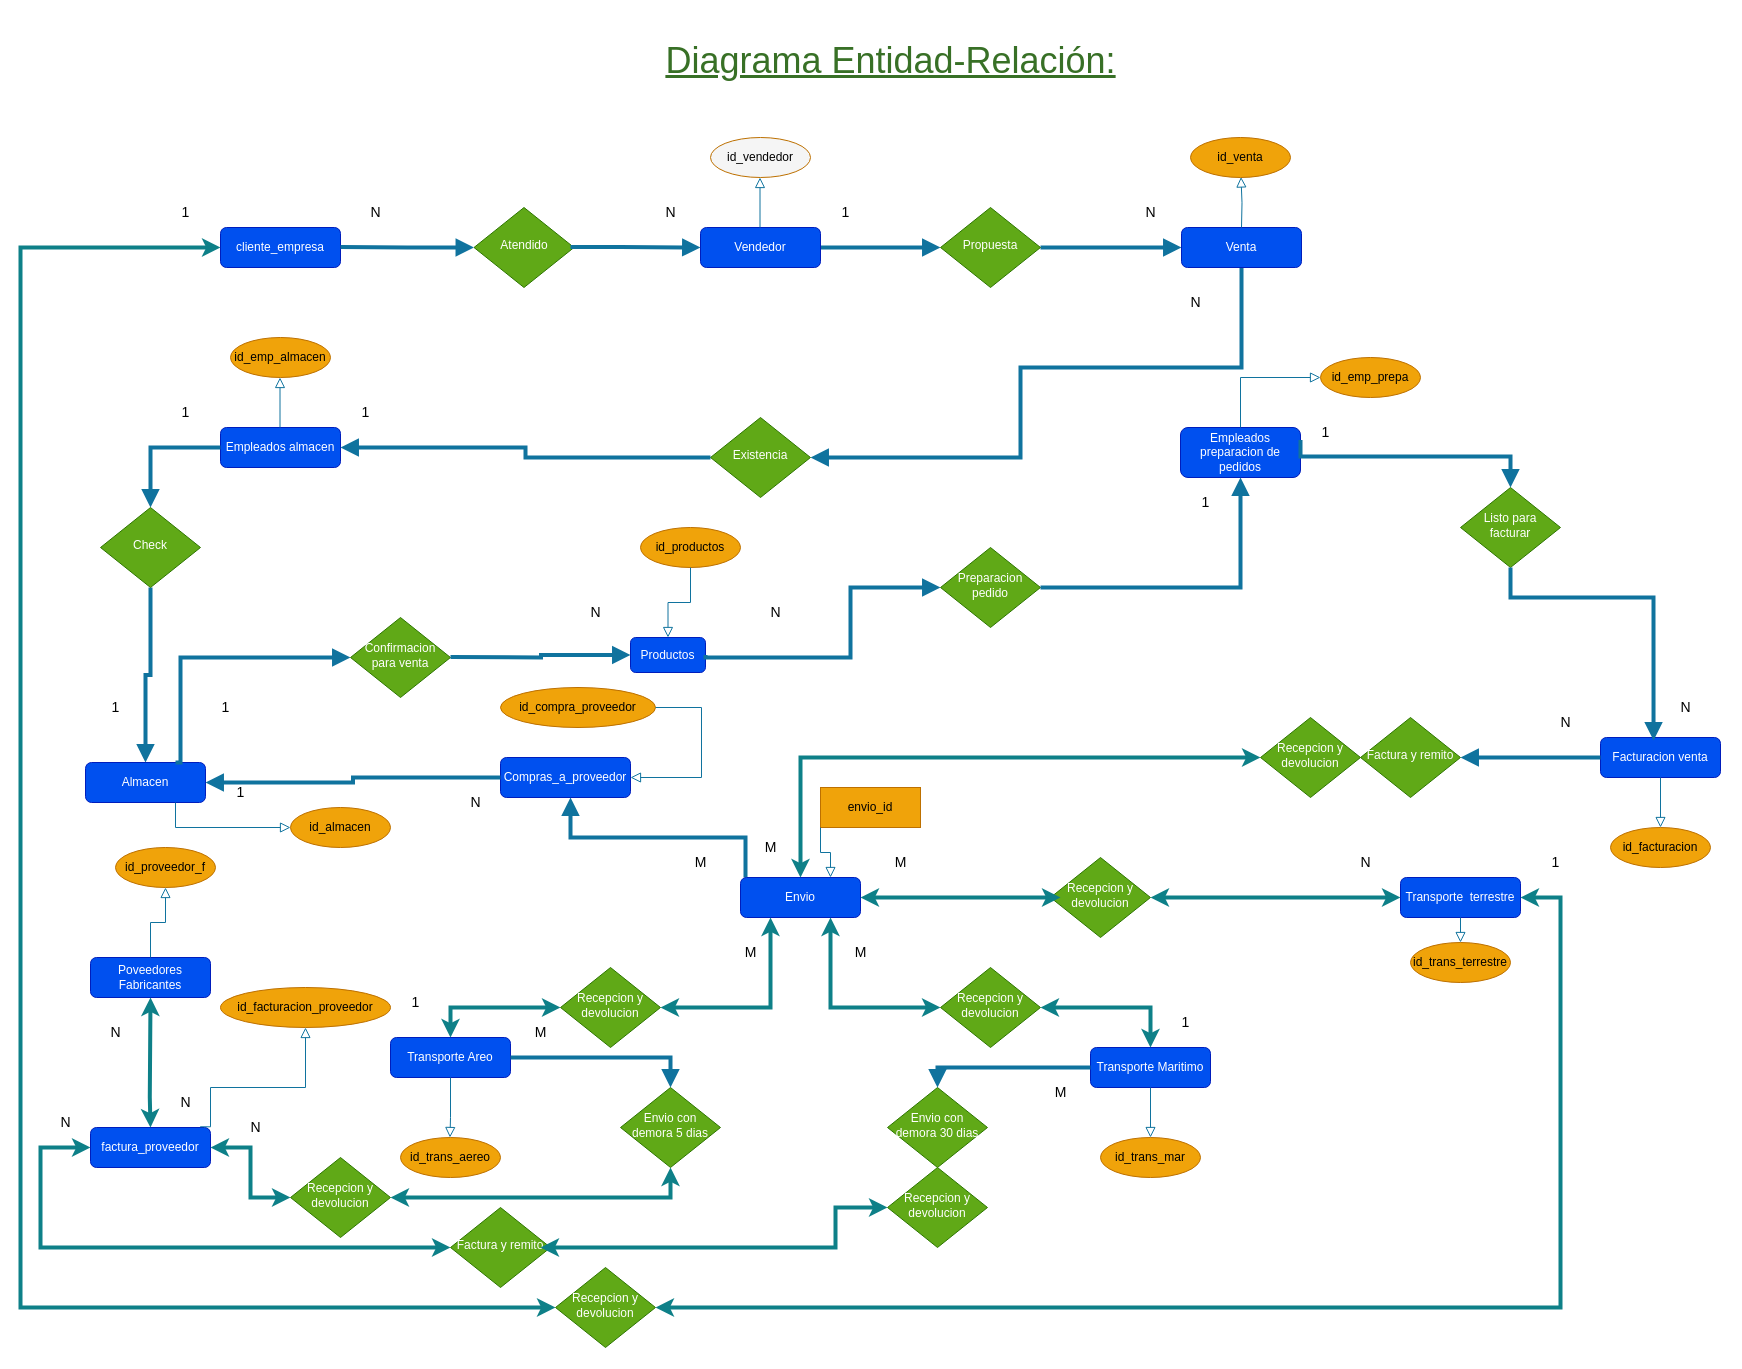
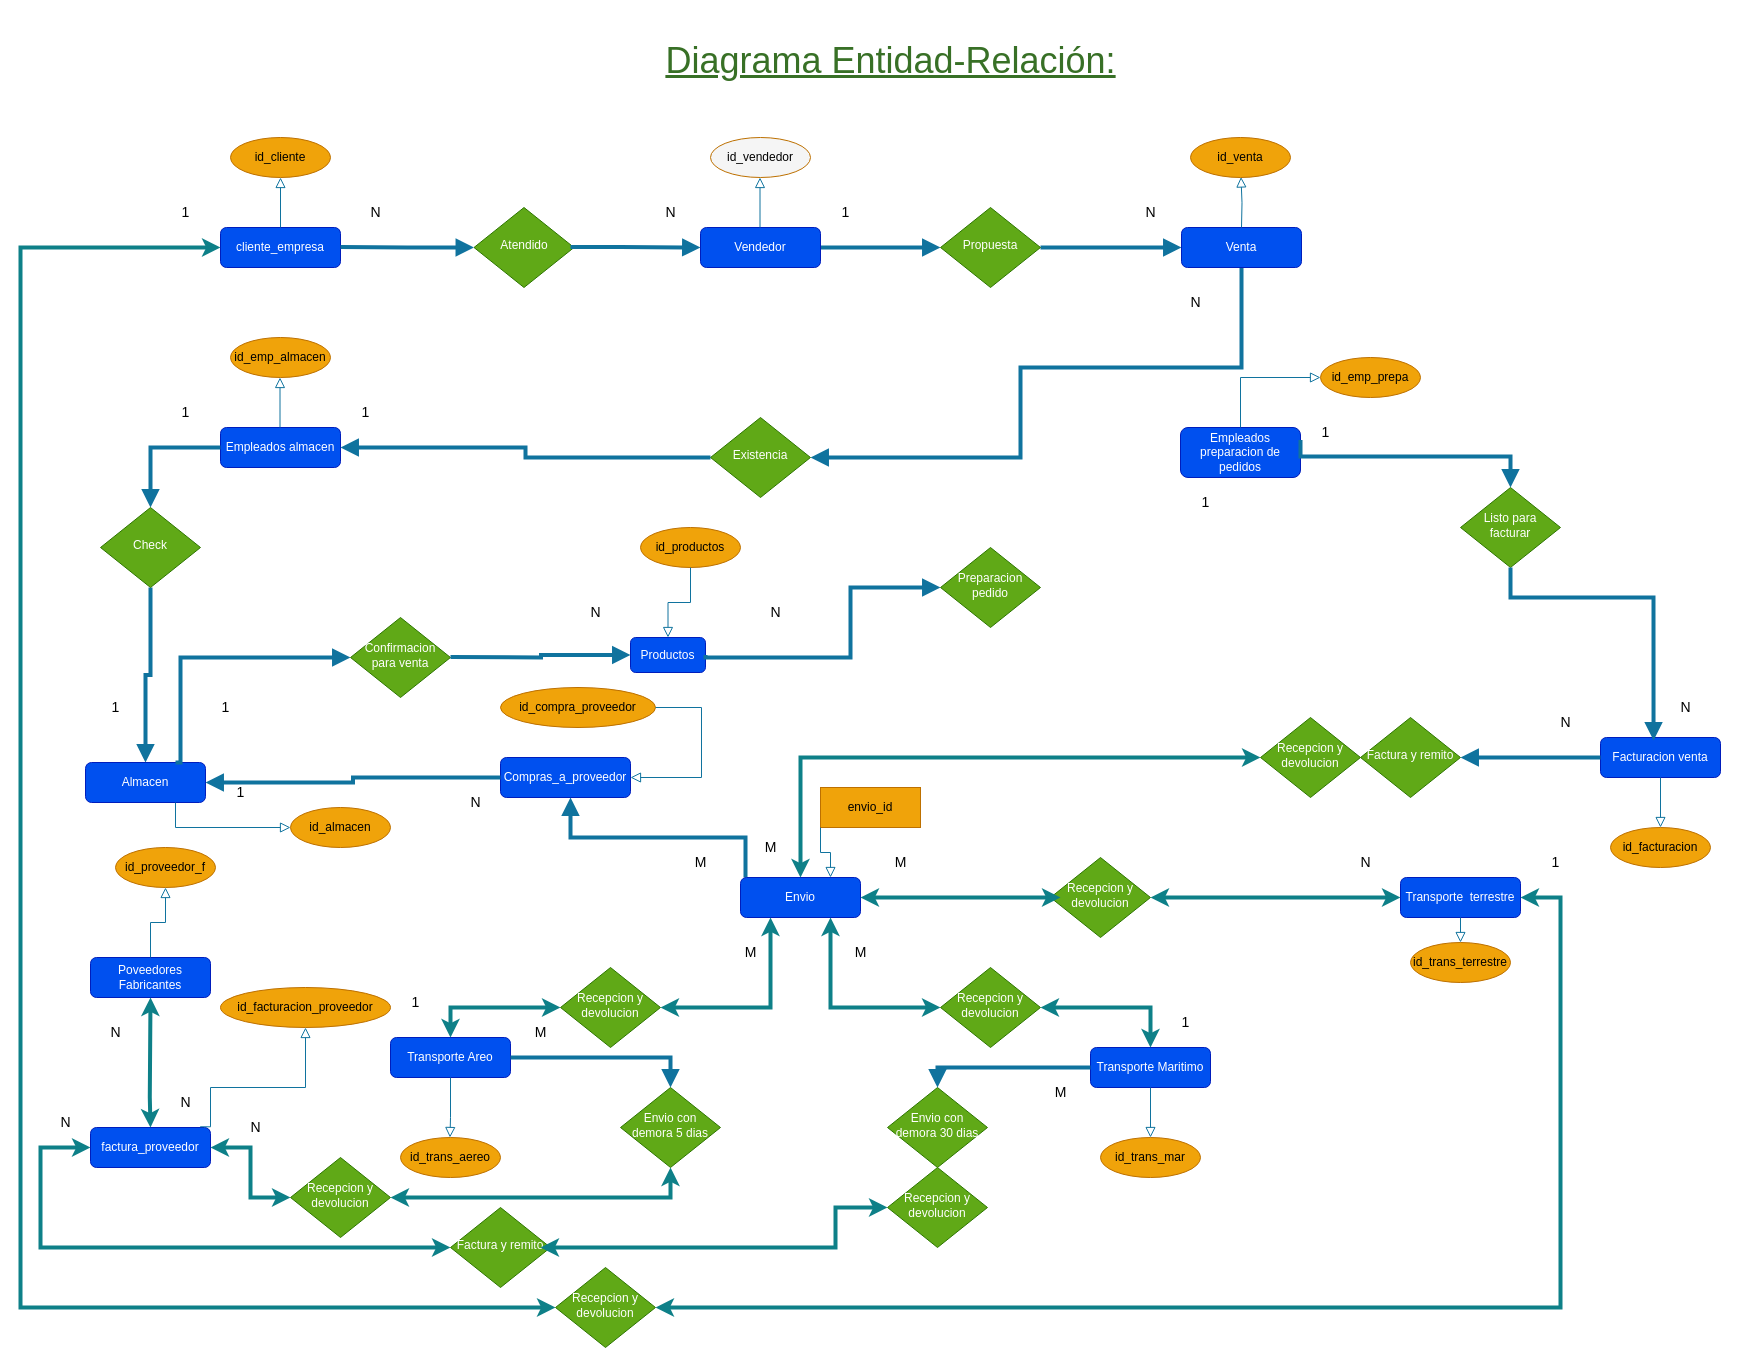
none -> (281, 158)
none -> (281, 208)
(1187, 588) -> none
